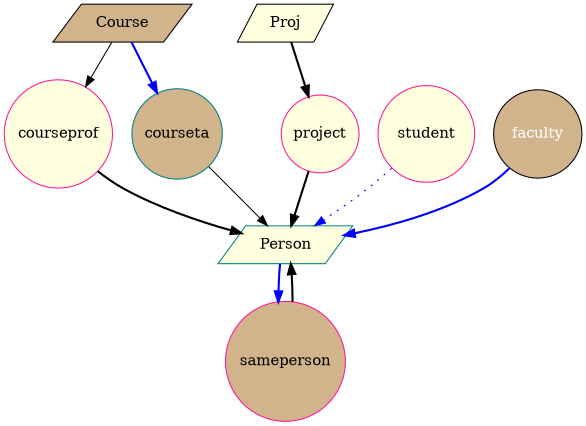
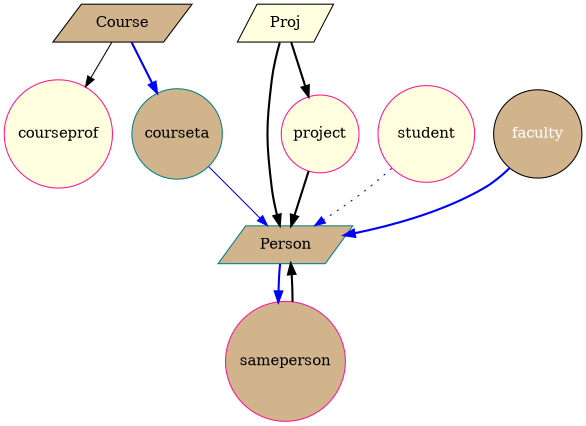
(234, 192) -> (234, 192)
(162, 207) -> (268, 129)
(285, 245) -> (285, 245)
